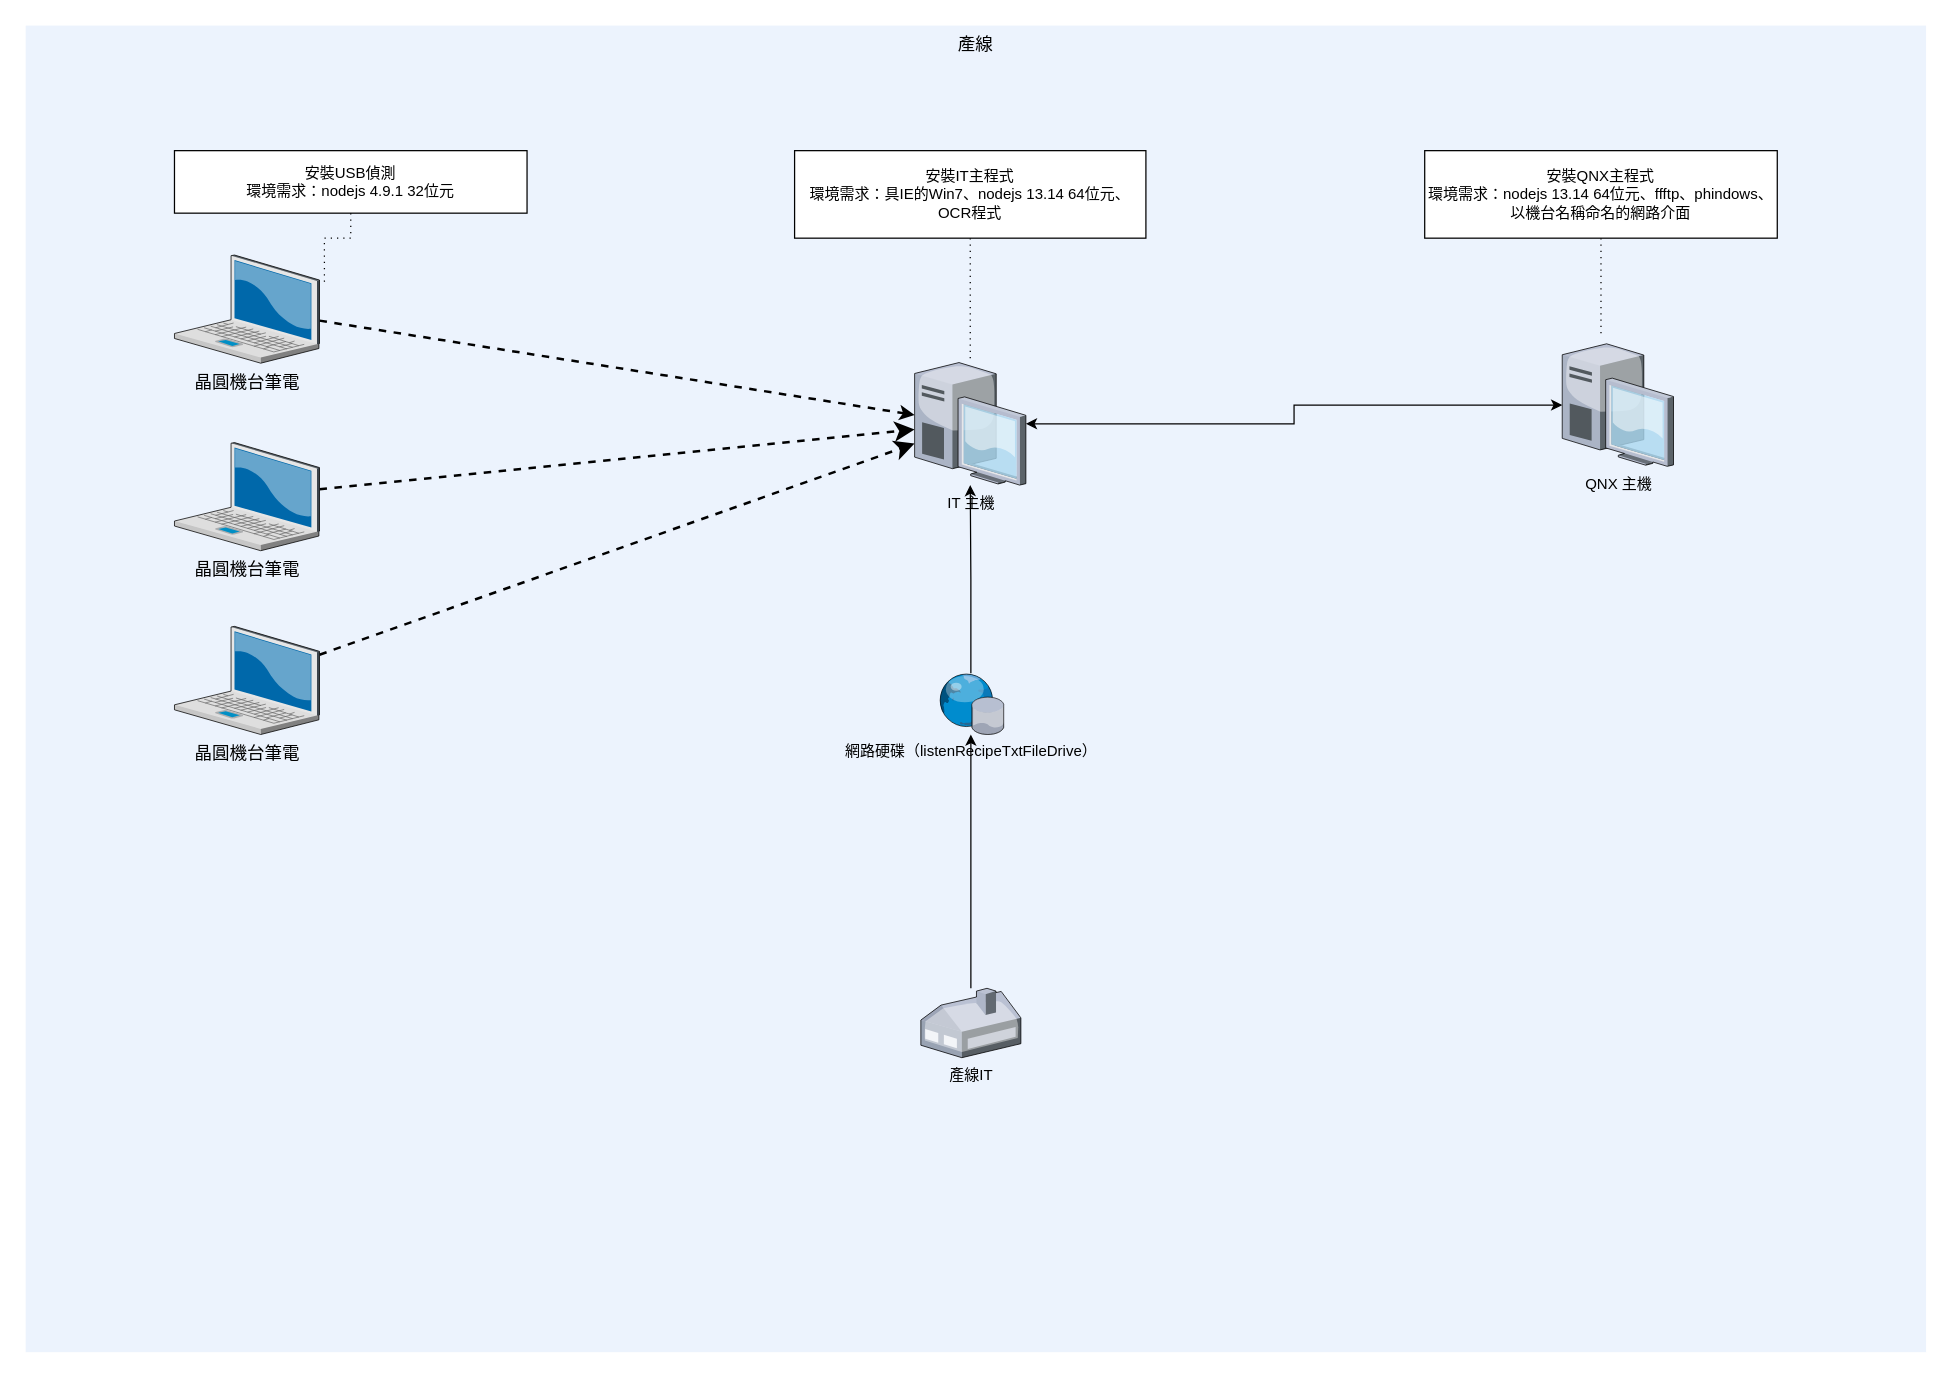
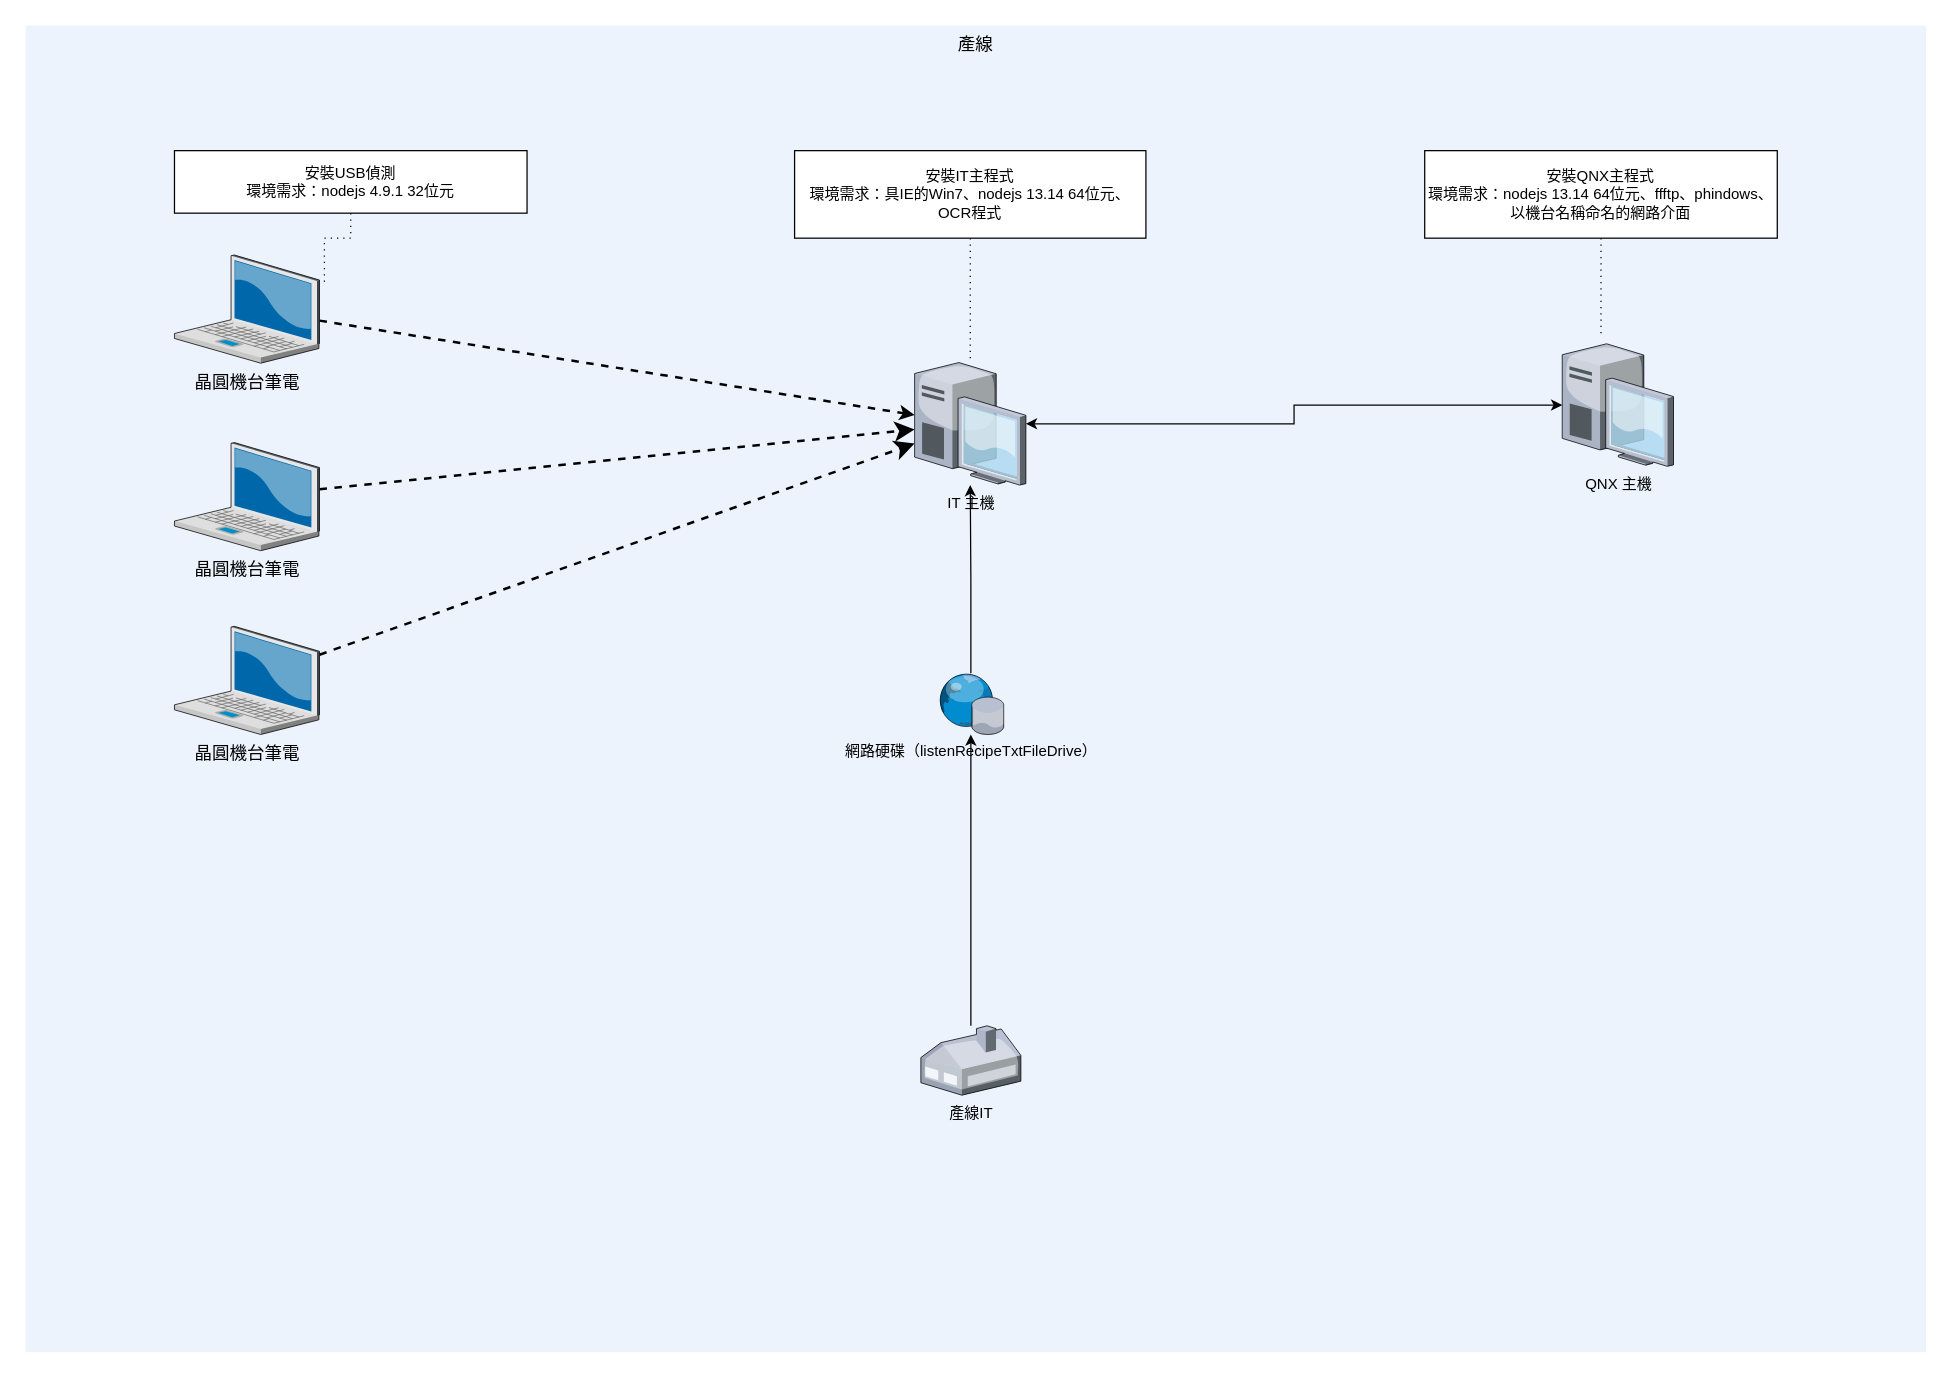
(971, 1023) -> (971, 1060)
